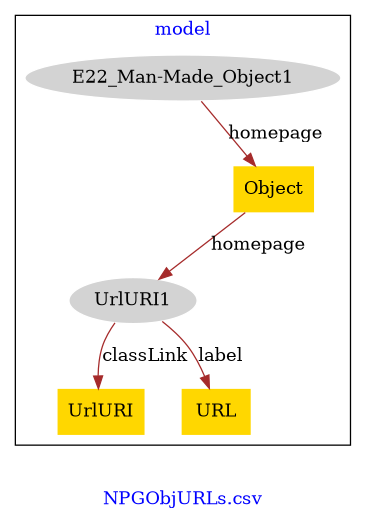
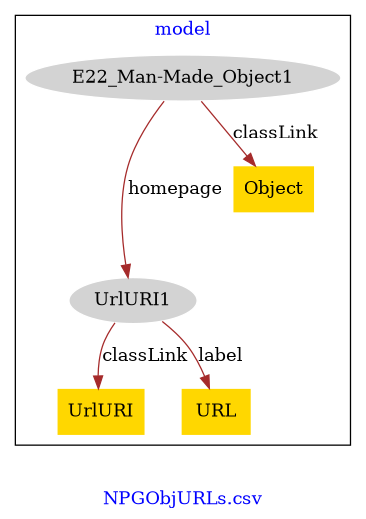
(276, 134) -> (276, 134)
(207, 242) -> (125, 178)
